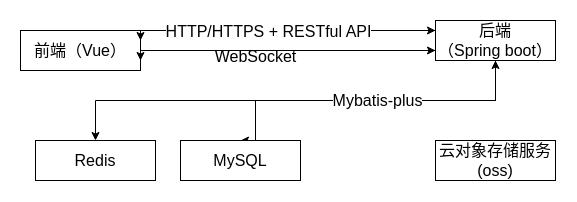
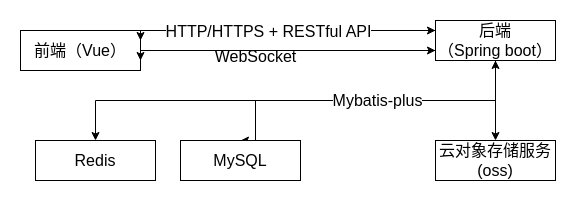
none -> (496, 117)
